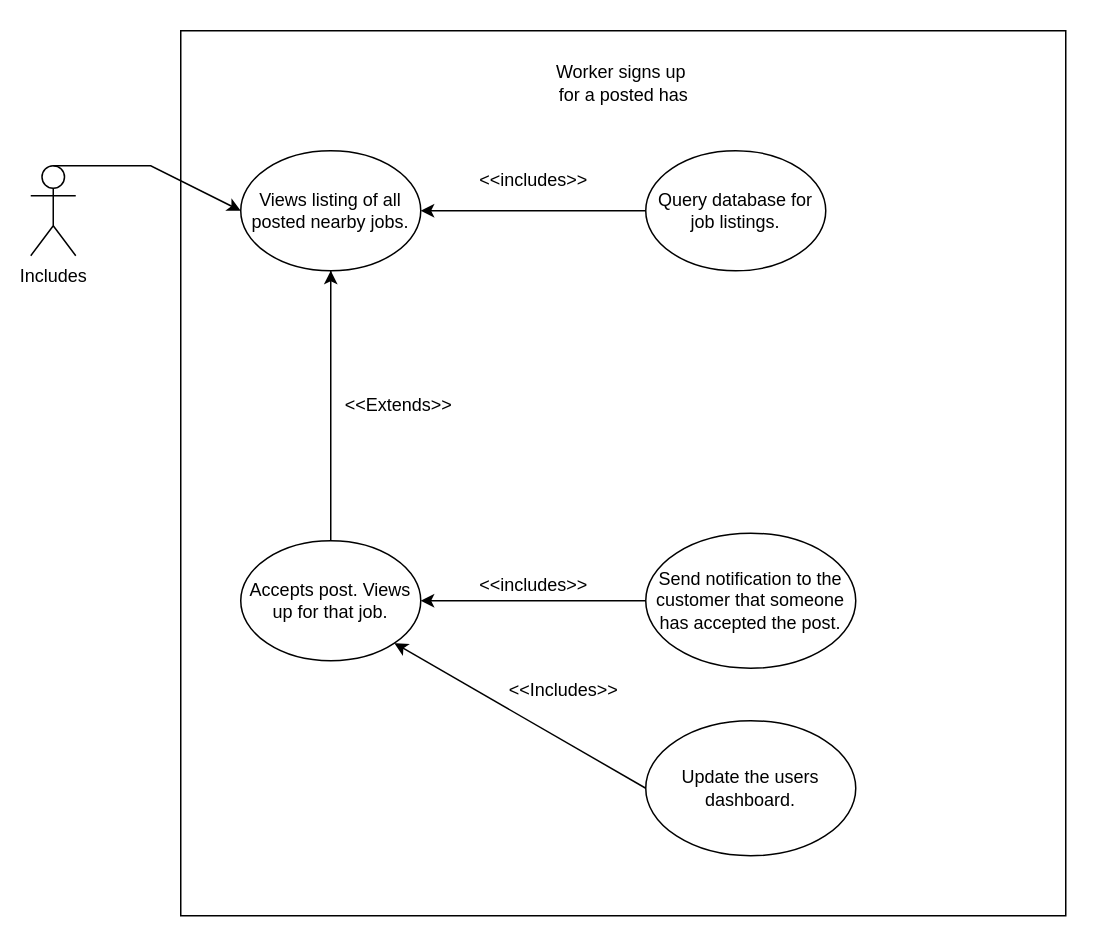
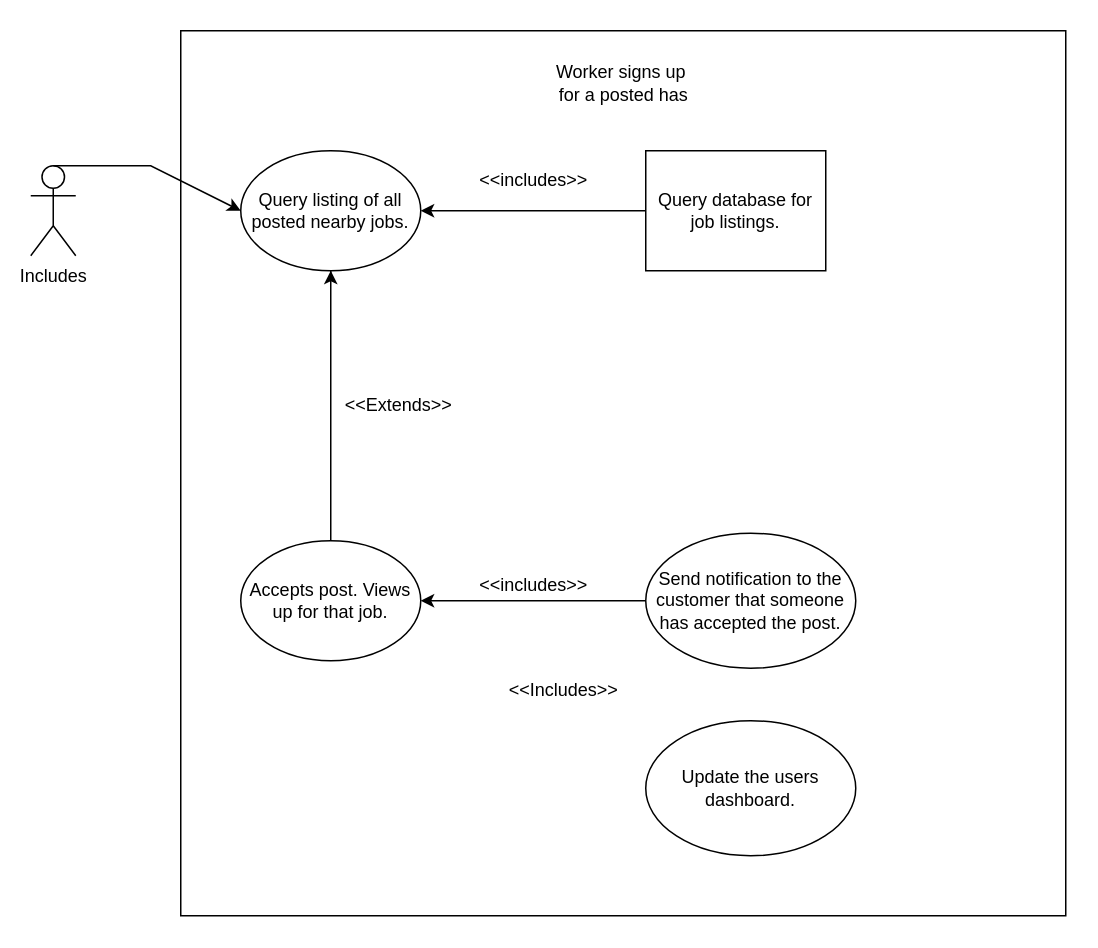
(331, 211) -> (331, 211)
(736, 211) -> (736, 211)
(524, 718) -> none
